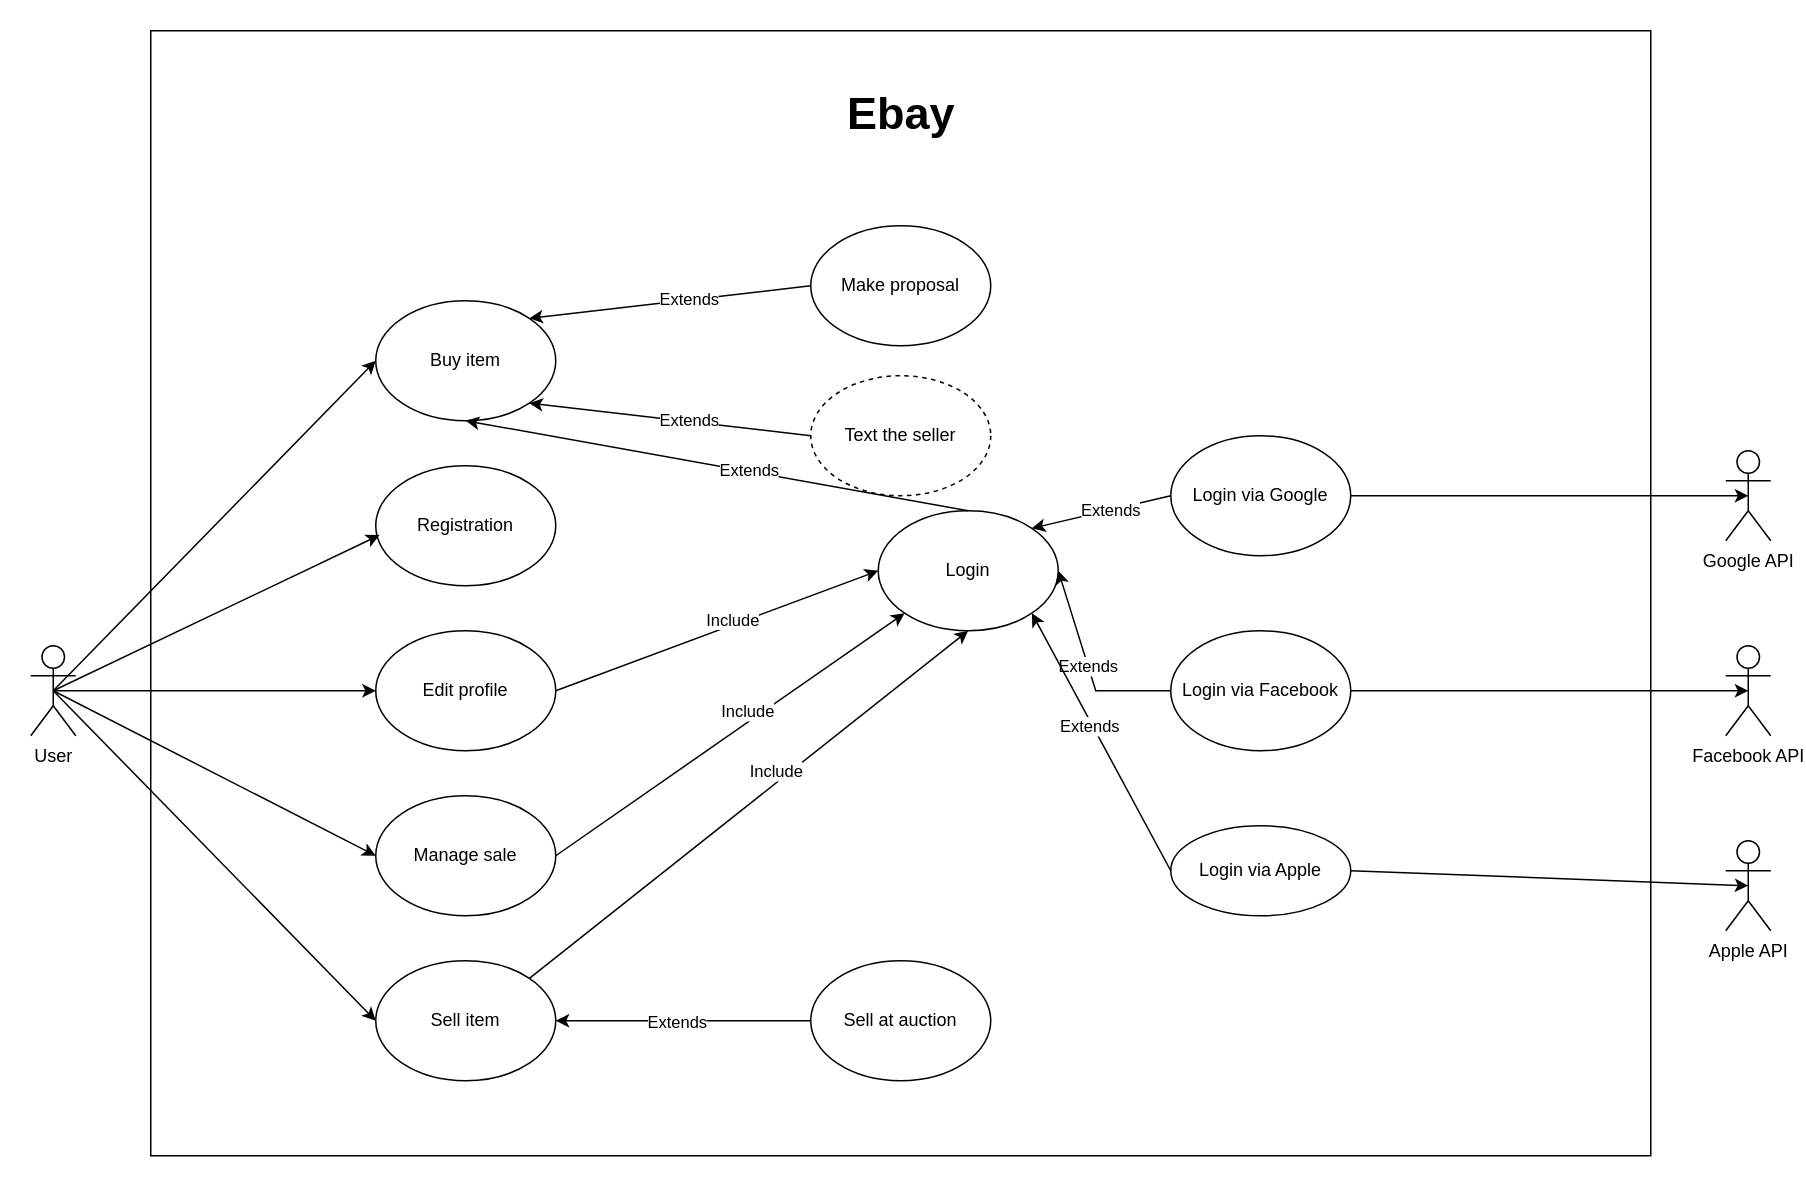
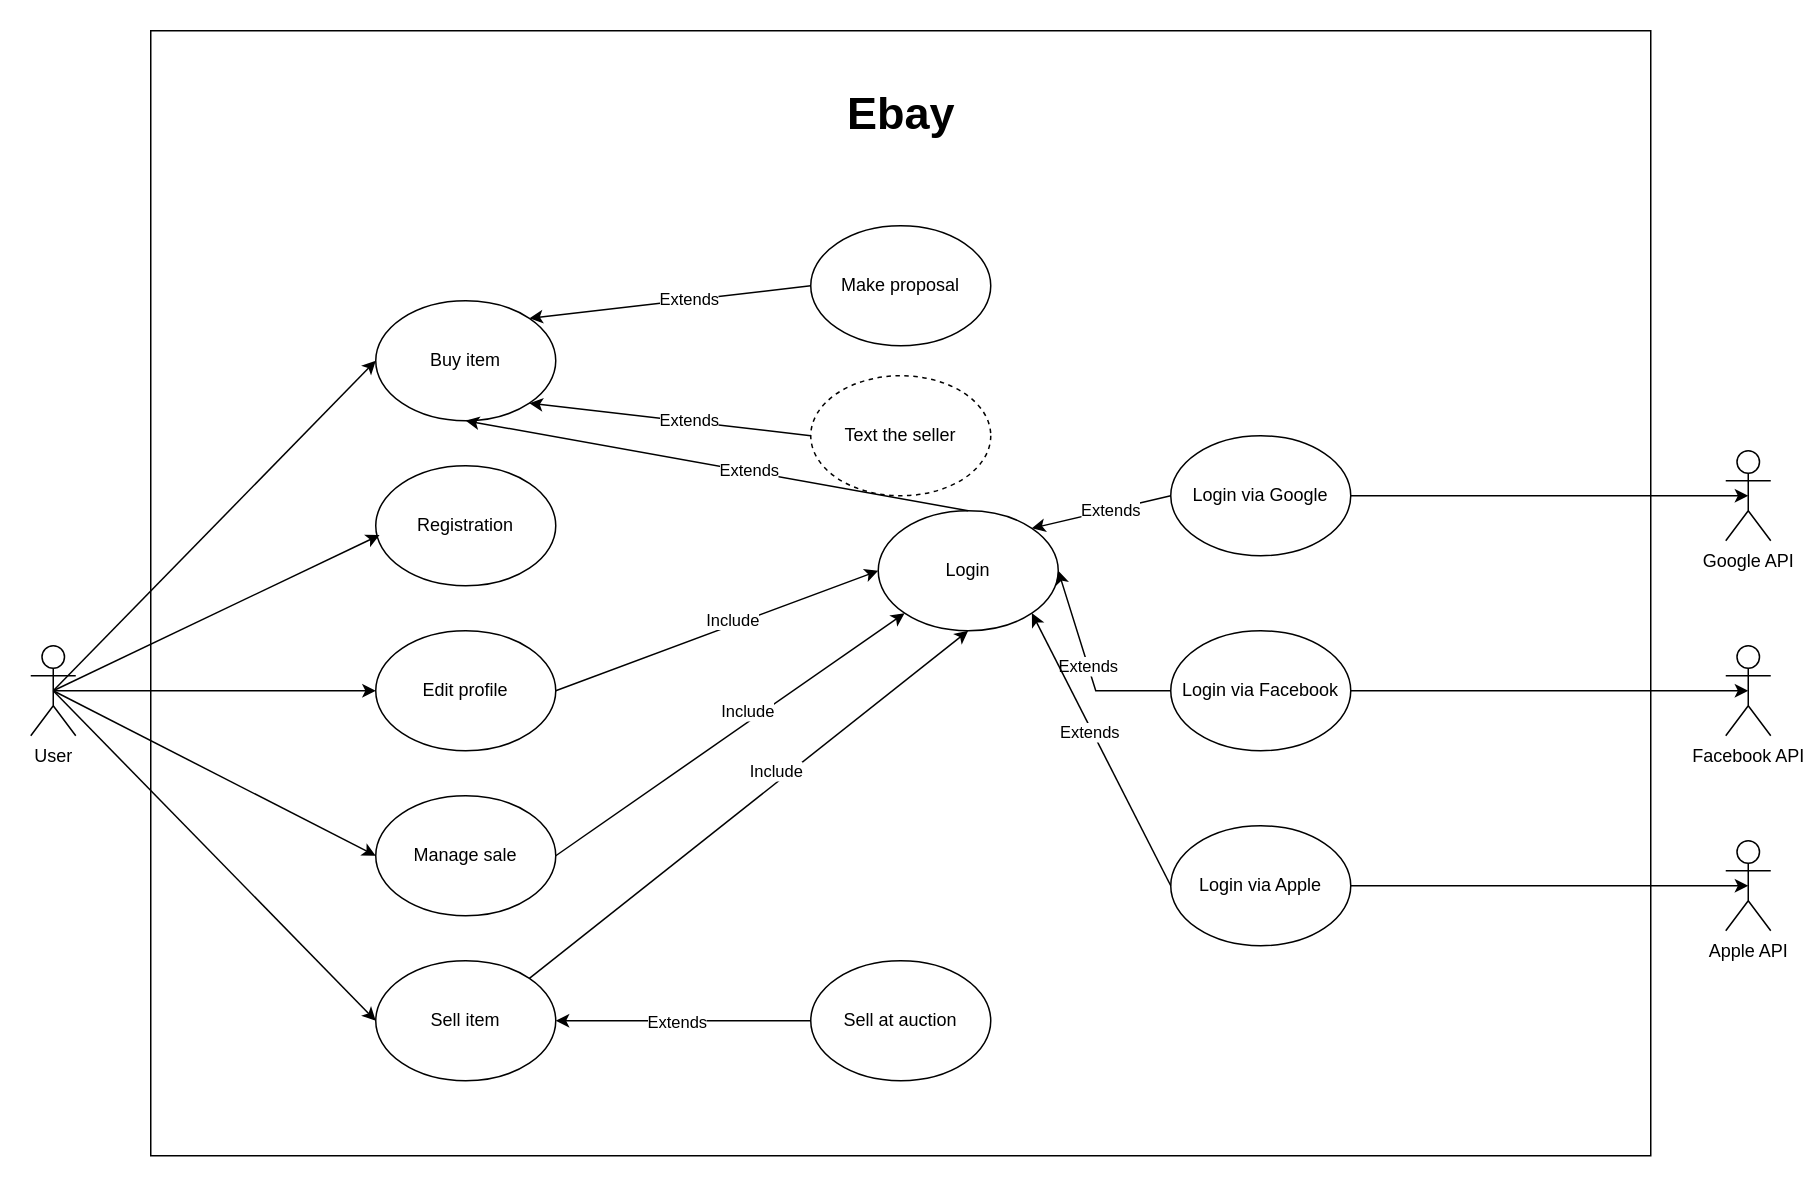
(1261, 871) -> (1261, 886)
